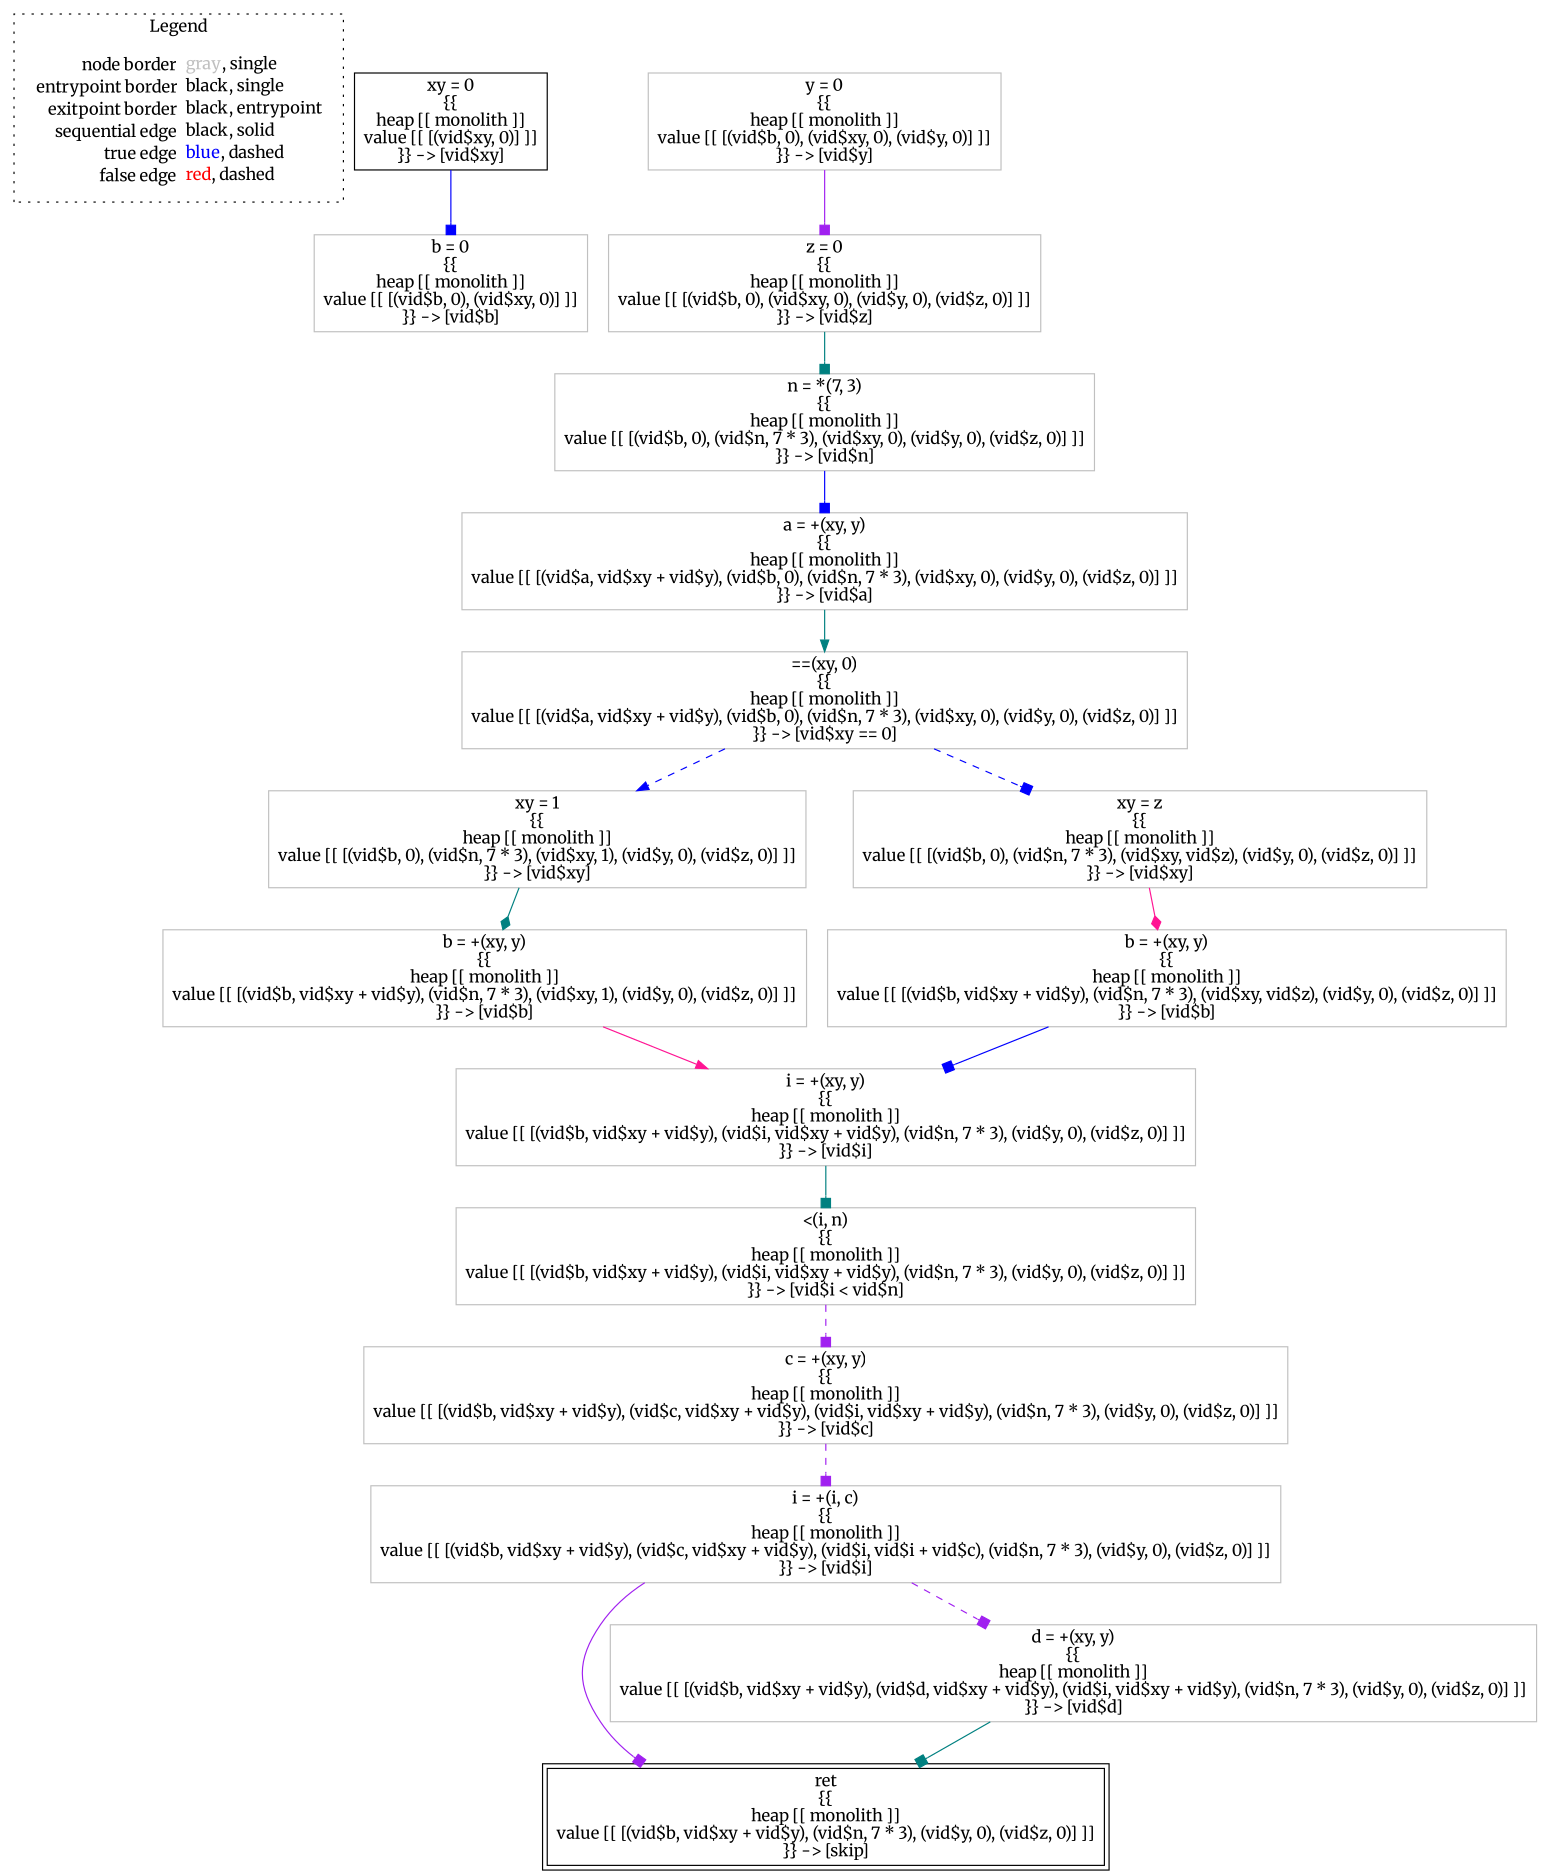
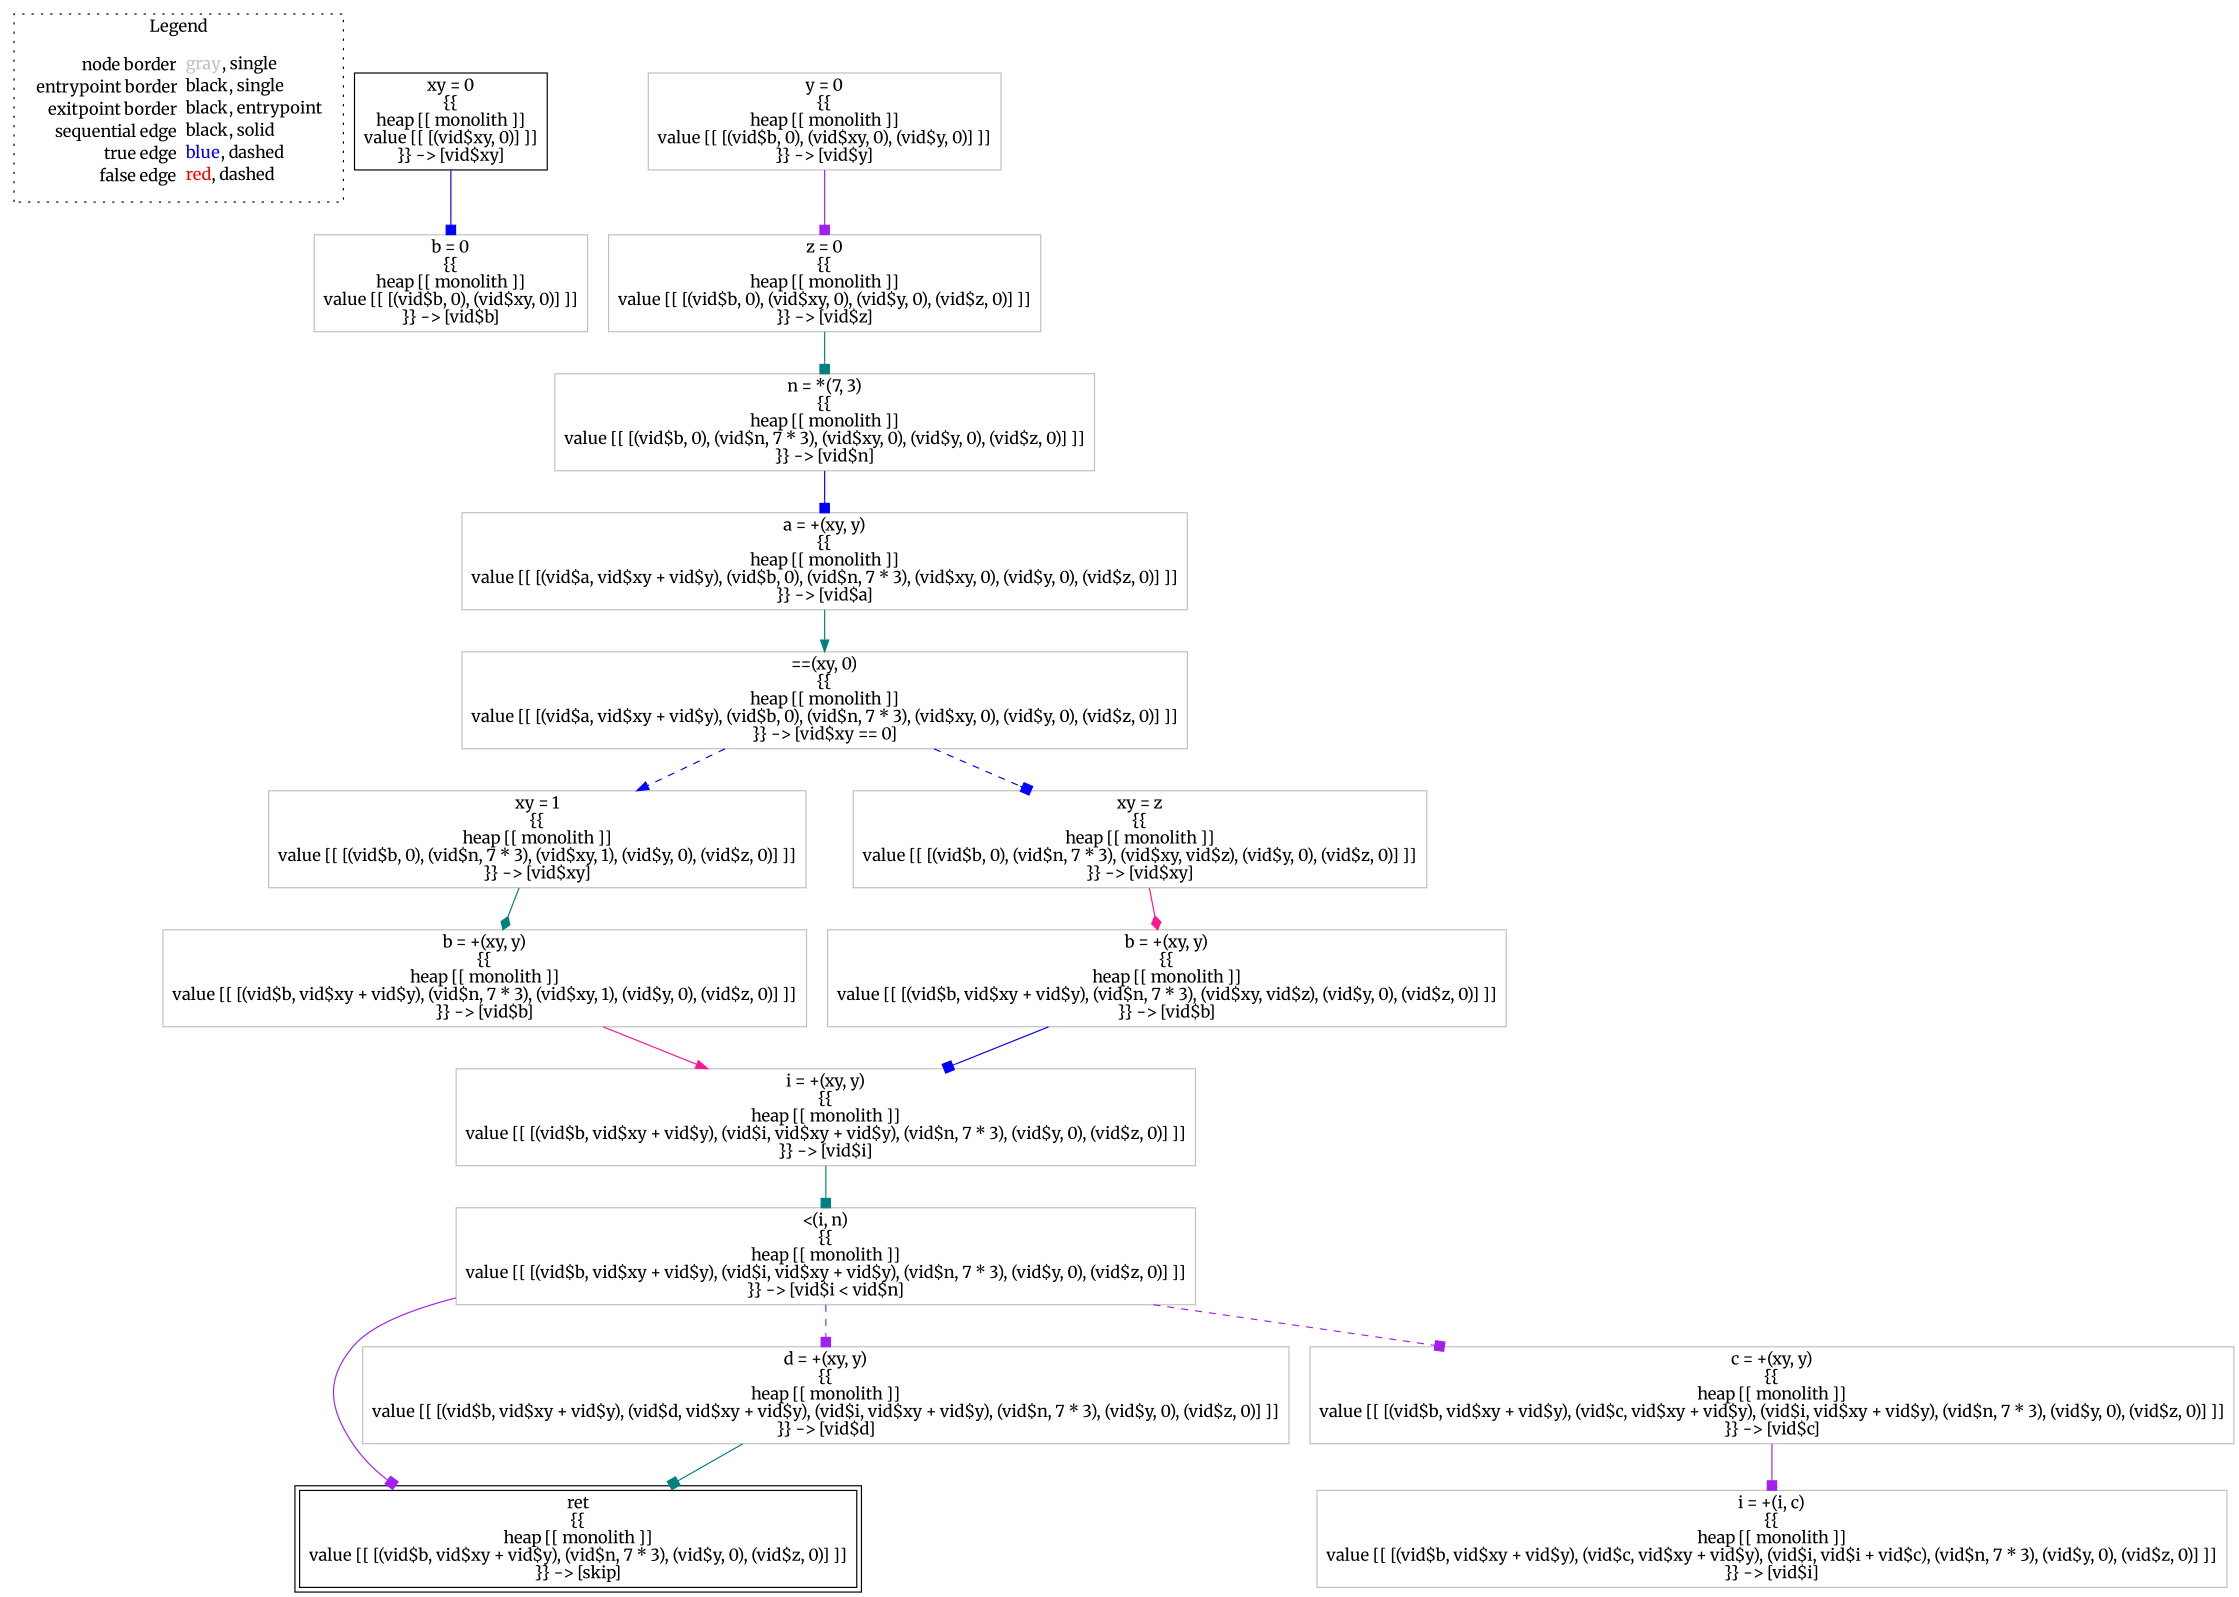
(826, 1459) -> (1772, 1461)
(944, 1601) -> (826, 1320)
(583, 1667) -> (342, 1363)
